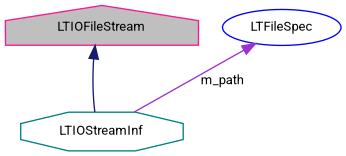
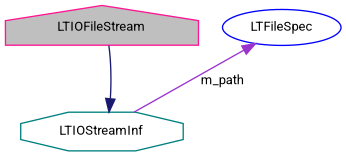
(93, 86) -> (111, 72)
